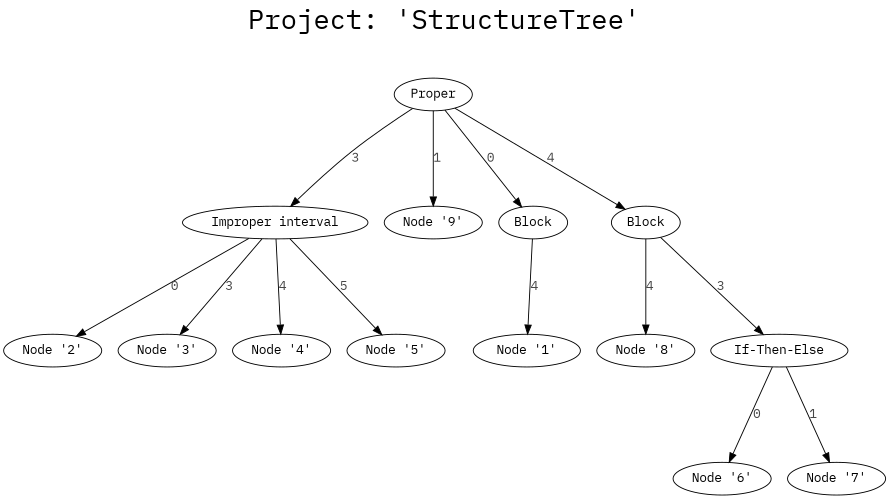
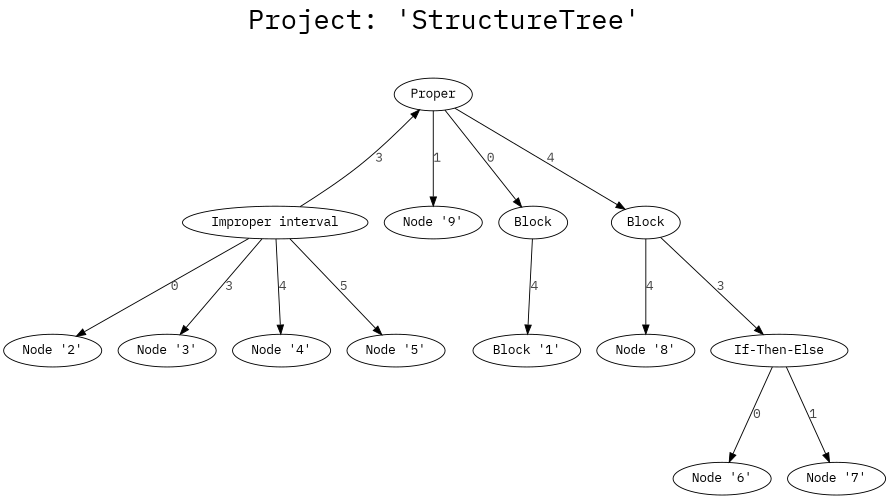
(353, 151) -> (360, 165)
(527, 351) -> (527, 351)
